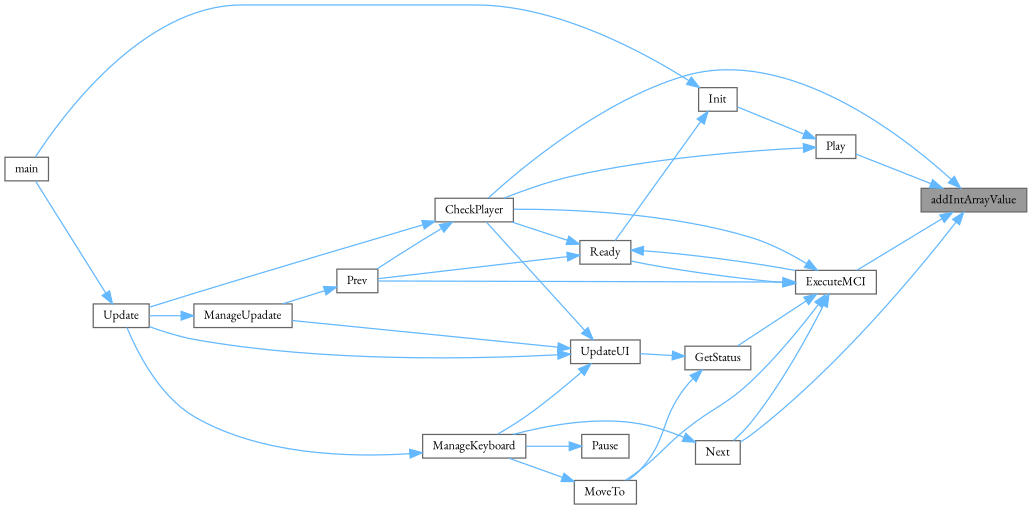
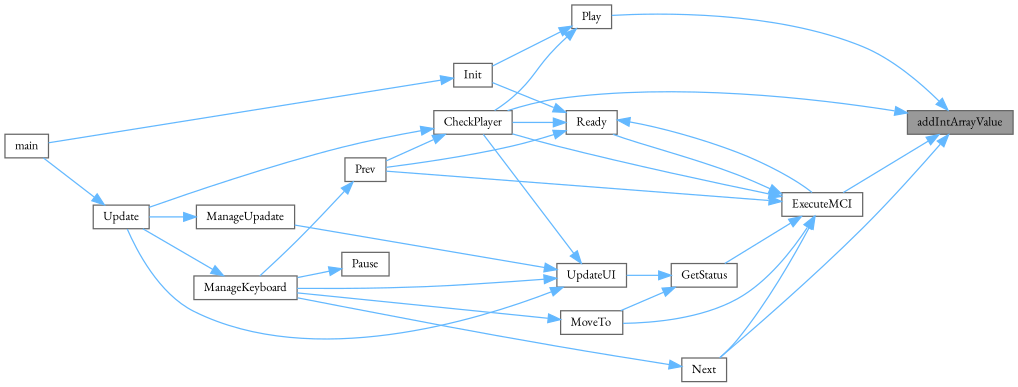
(658, 181) -> (526, 96)
(303, 297) -> (303, 235)
